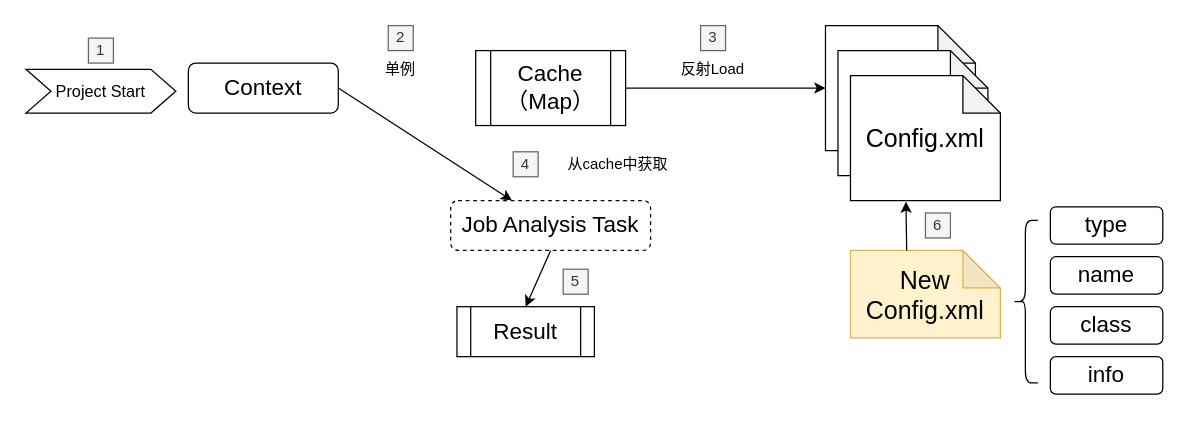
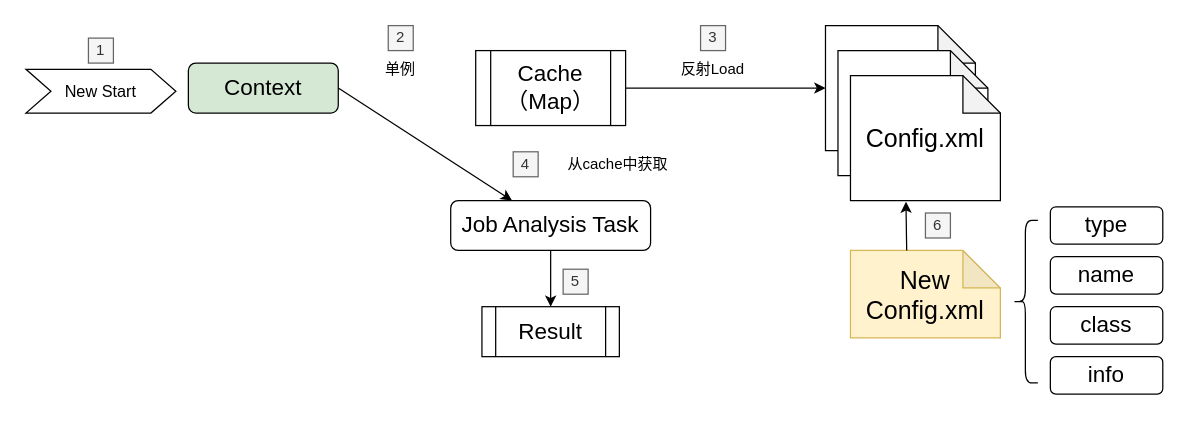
(263, 88) -> (263, 88)
(101, 92) -> (101, 92)
(551, 226) -> (551, 226)
(526, 332) -> (551, 332)
